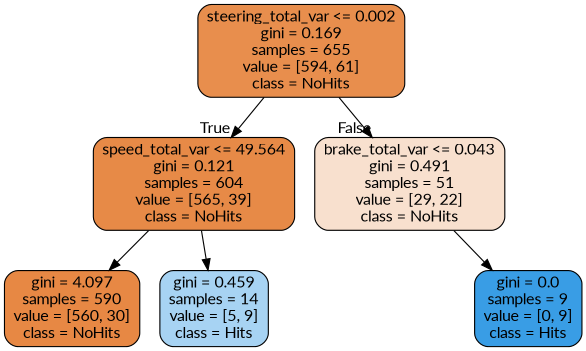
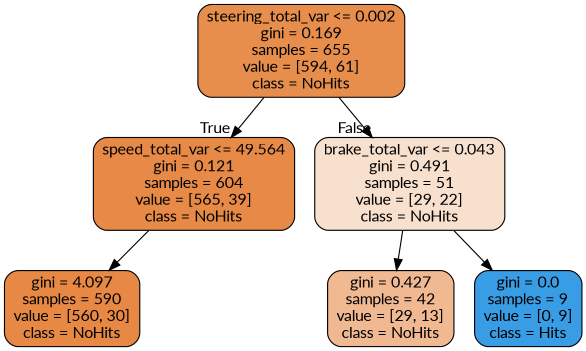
(214, 309) -> none
none -> (391, 309)
